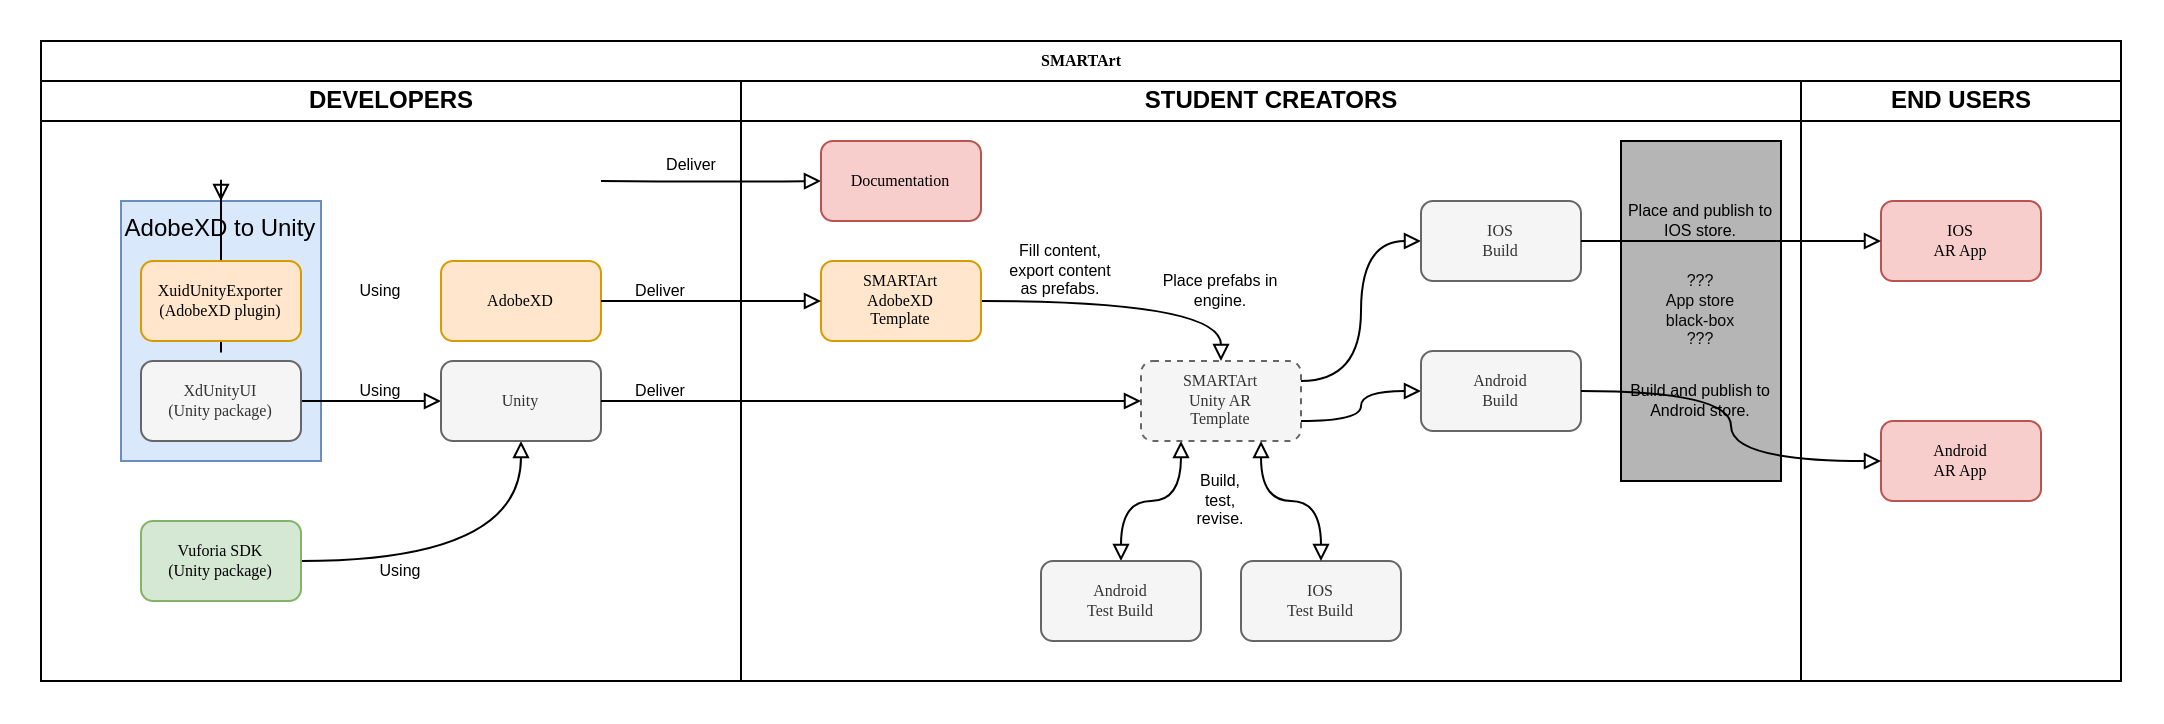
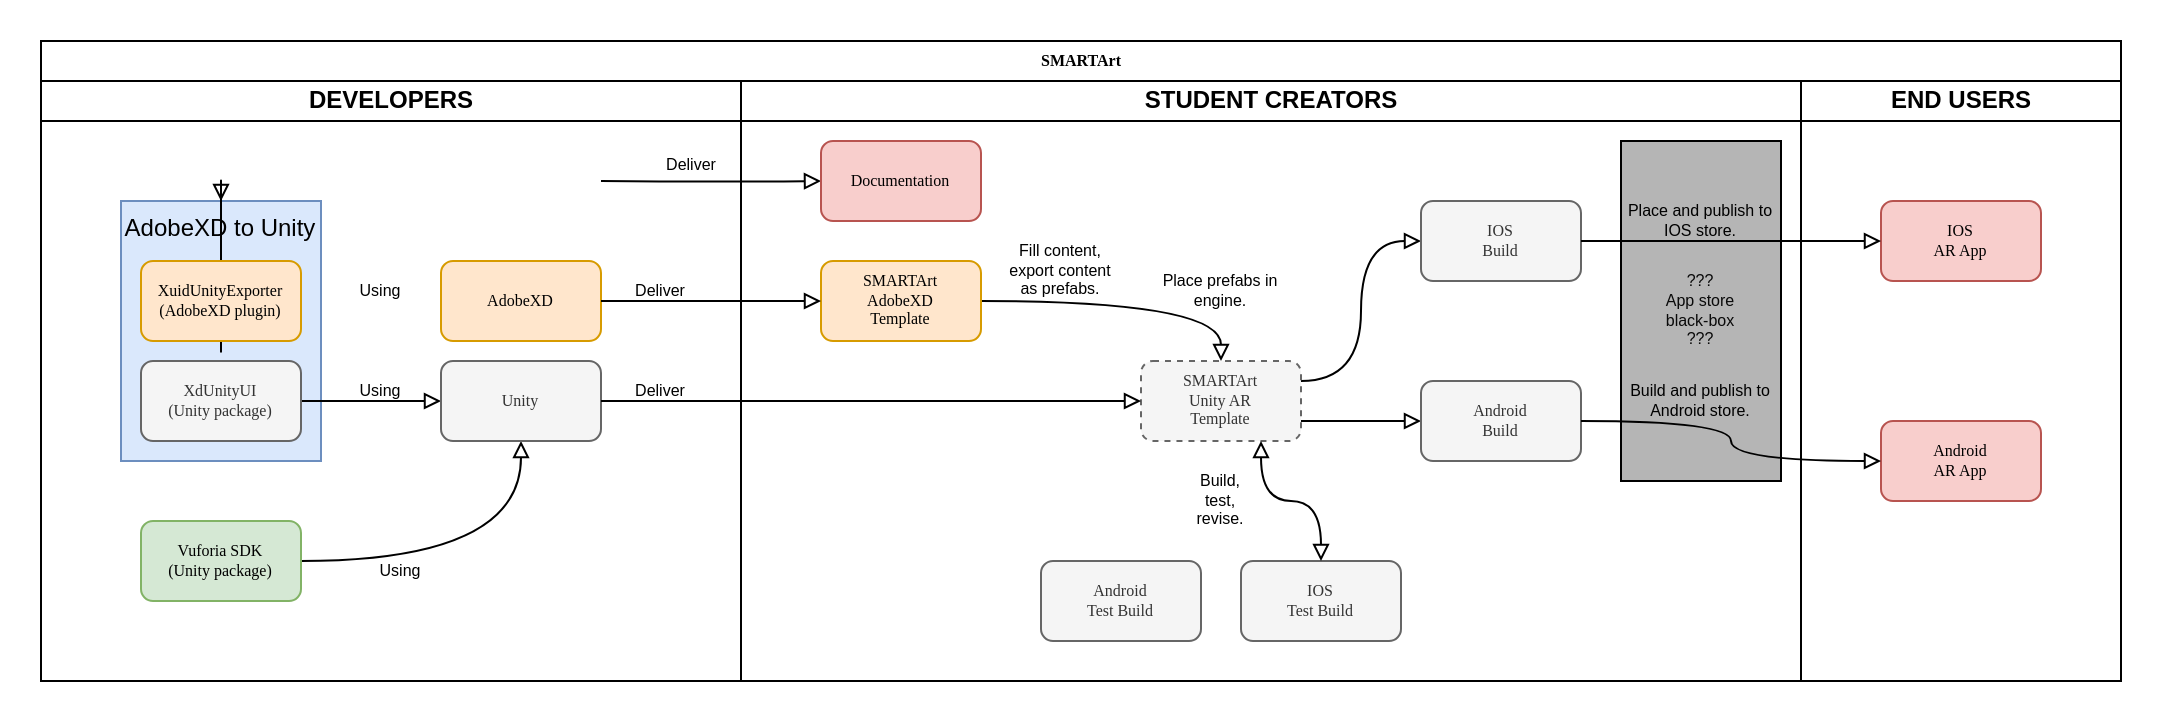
(1501, 391) -> (1501, 421)
(1151, 501) -> none
